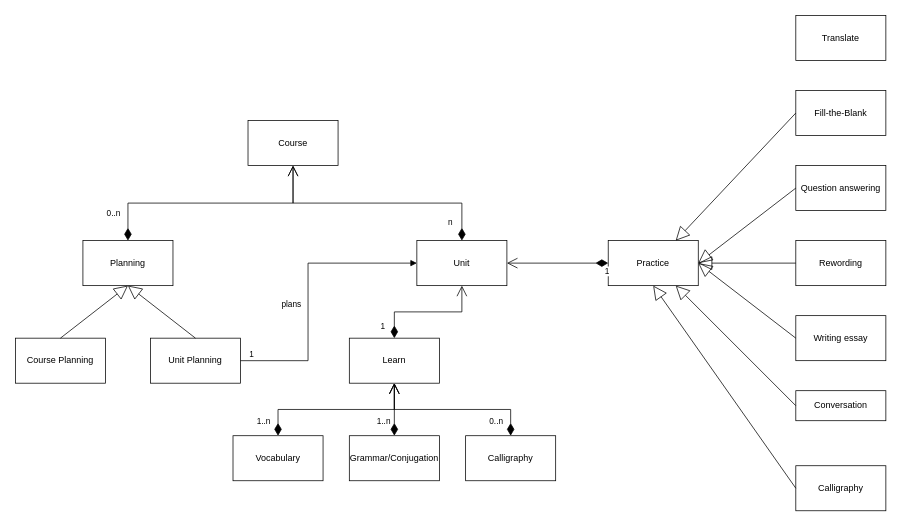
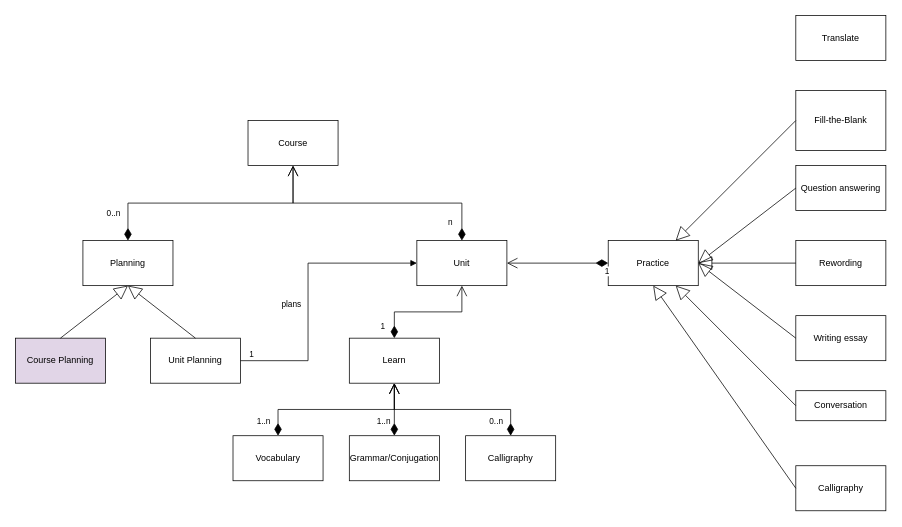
(840, 113) -> (840, 120)
(60, 360) -> (60, 360)
